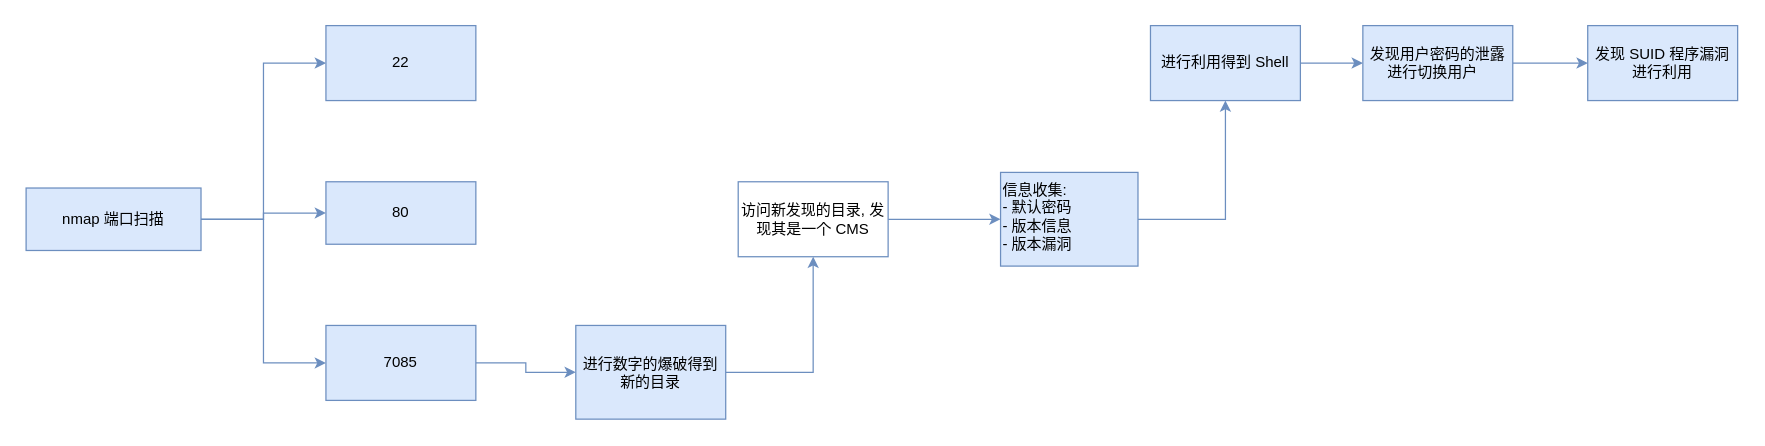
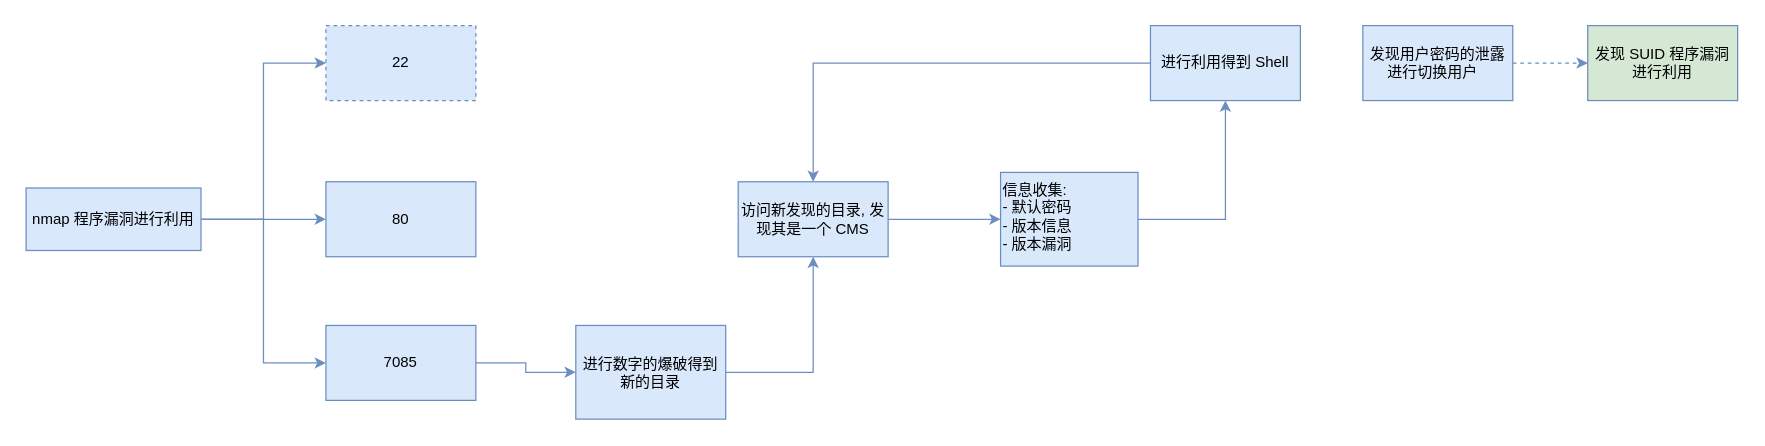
(401, 63) -> (401, 63)
(1328, 63) -> (927, 63)
(1547, 63) -> (1547, 63)
(1663, 63) -> (1663, 63)
(401, 213) -> (401, 219)
(113, 219) -> (113, 219)
(813, 219) -> (813, 219)
